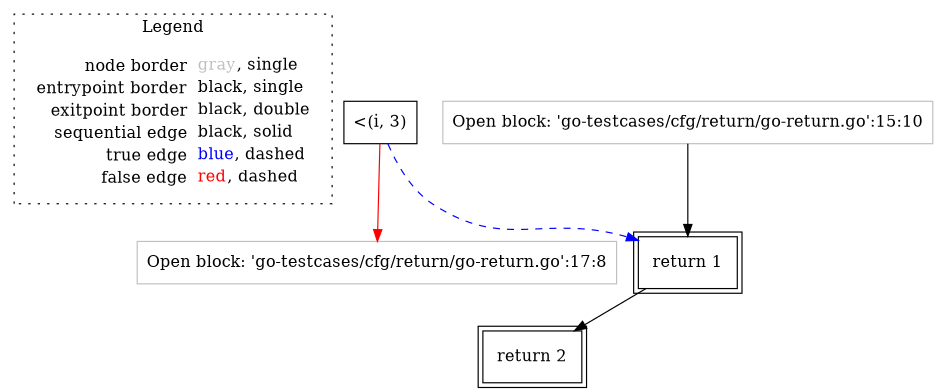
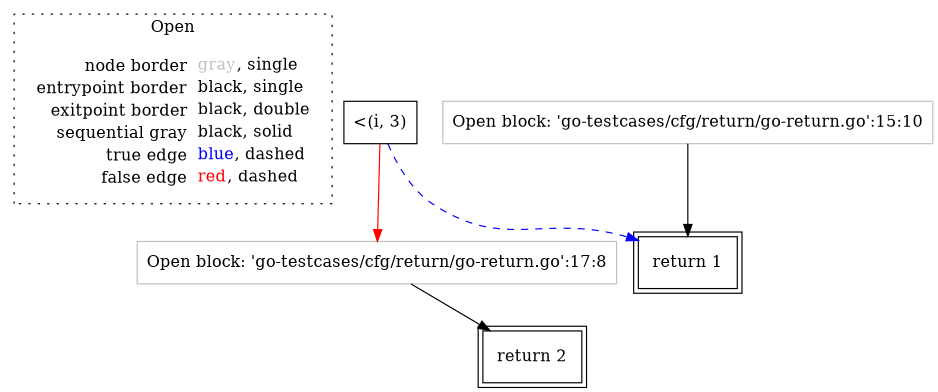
(173, 28) -> (173, 28)
(124, 133) -> (125, 133)
(615, 307) -> (445, 304)
